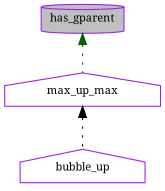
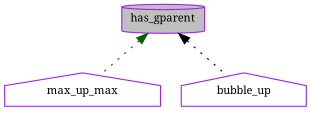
(83, 133) -> (207, 58)
